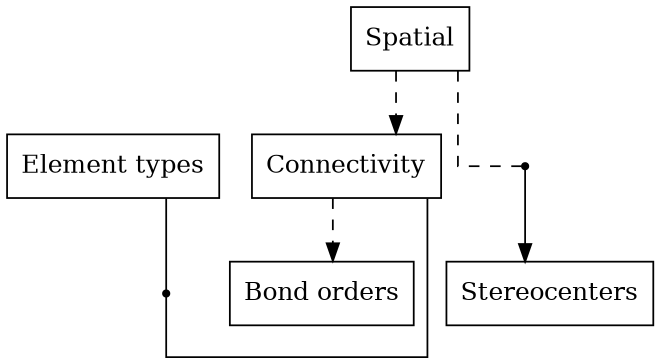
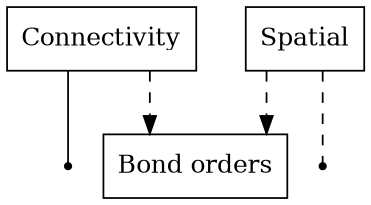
(396, 93) -> (267, 93)
(113, 166) -> none
(550, 293) -> none
